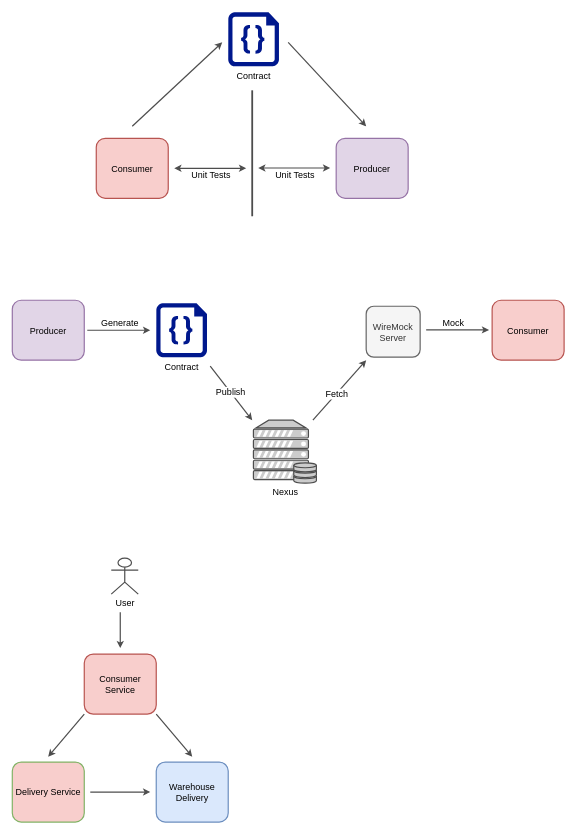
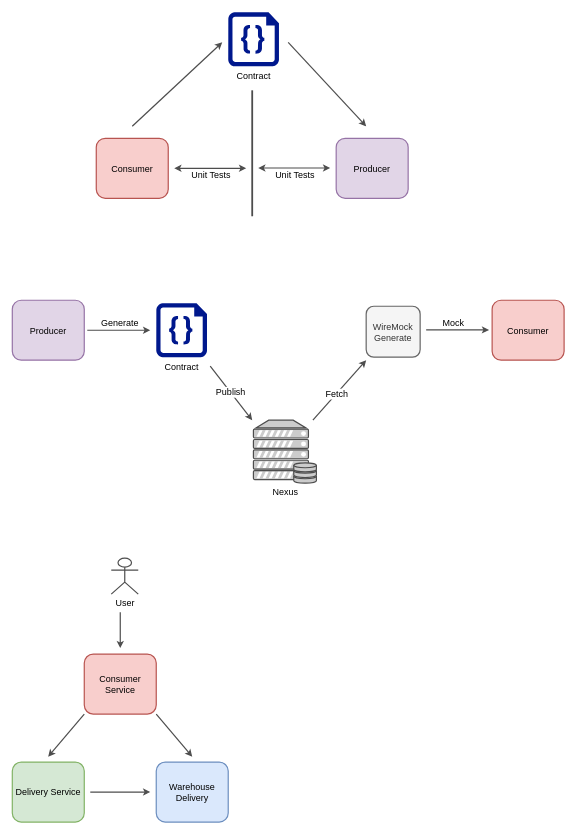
(393, 332) -> (393, 332)
(48, 792) -> (48, 792)
